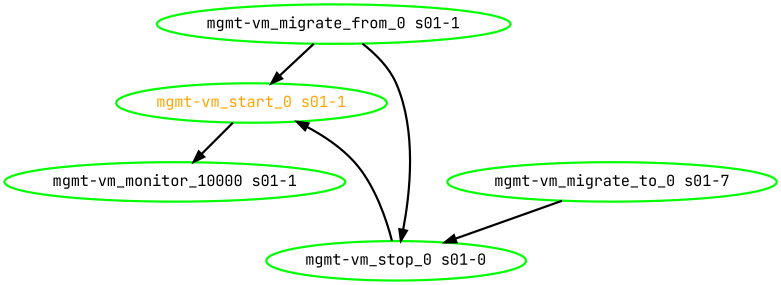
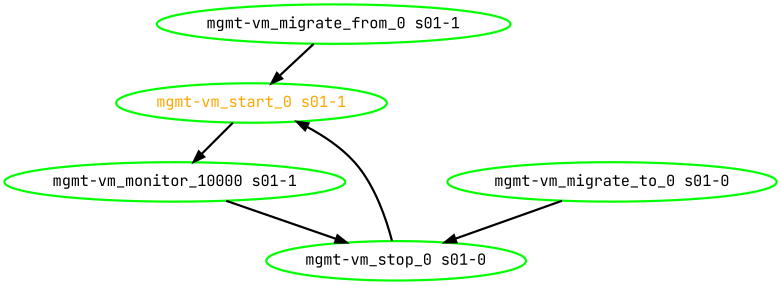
(408, 130) -> (281, 220)
(612, 182) -> (612, 182)
